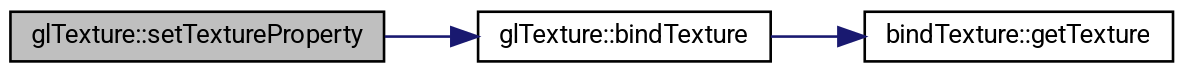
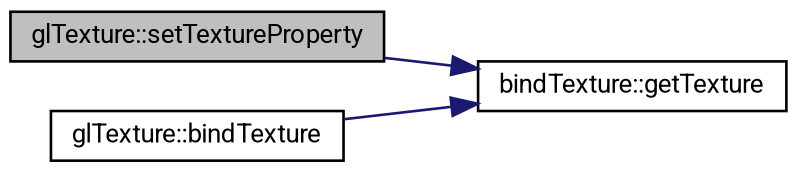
(418, 37) -> (418, 62)
